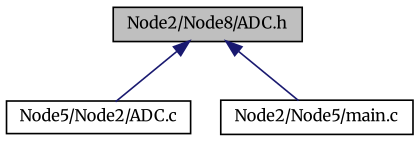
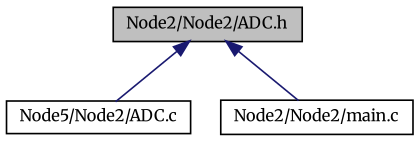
(208, 24) -> (208, 24)
(317, 117) -> (317, 117)
